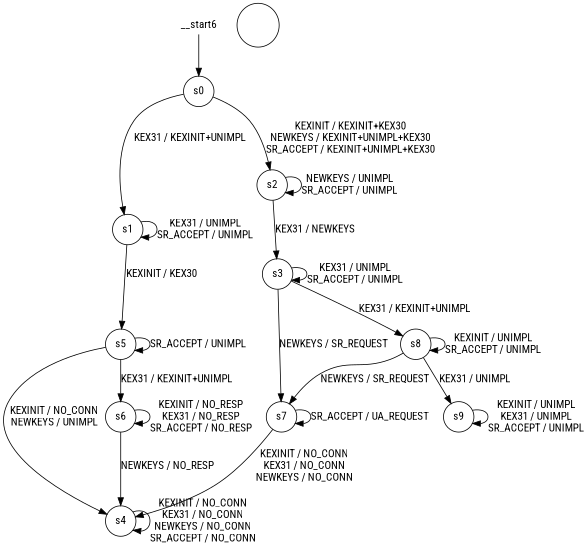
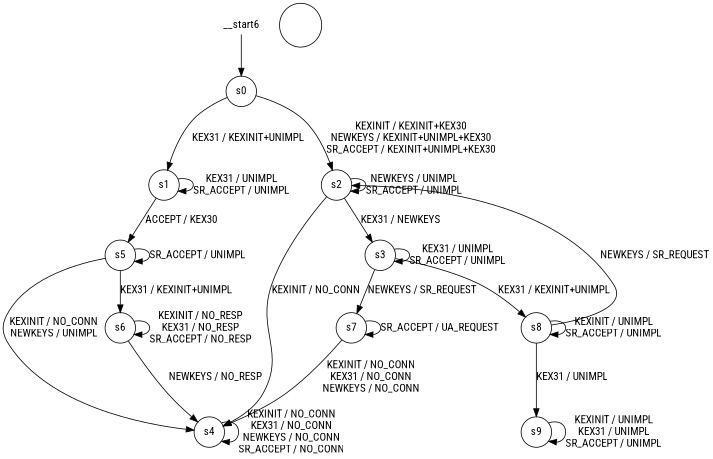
(162, 274) -> (182, 220)
none -> (267, 310)
(344, 366) -> (539, 223)
